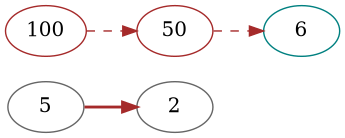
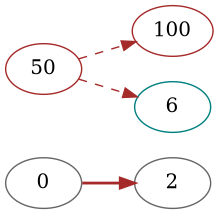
(105, 31) -> (101, 52)
(46, 107) -> (44, 183)
